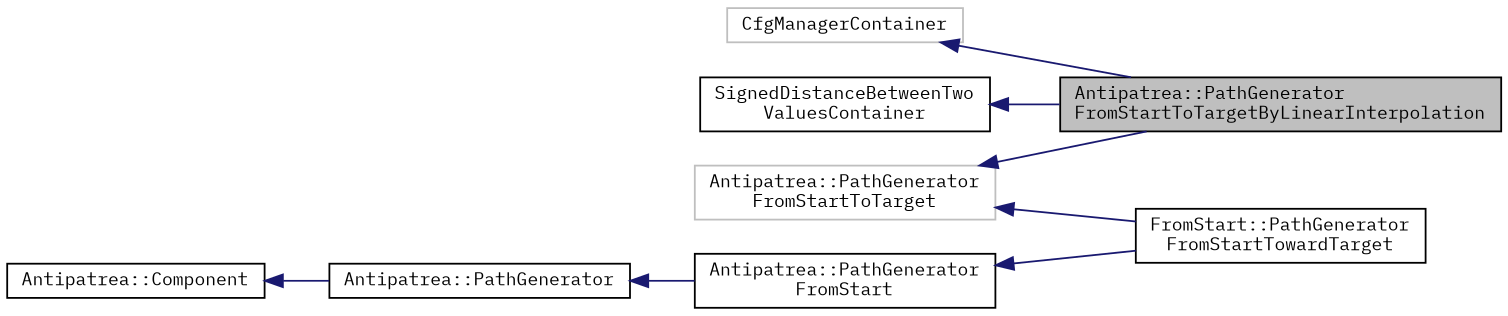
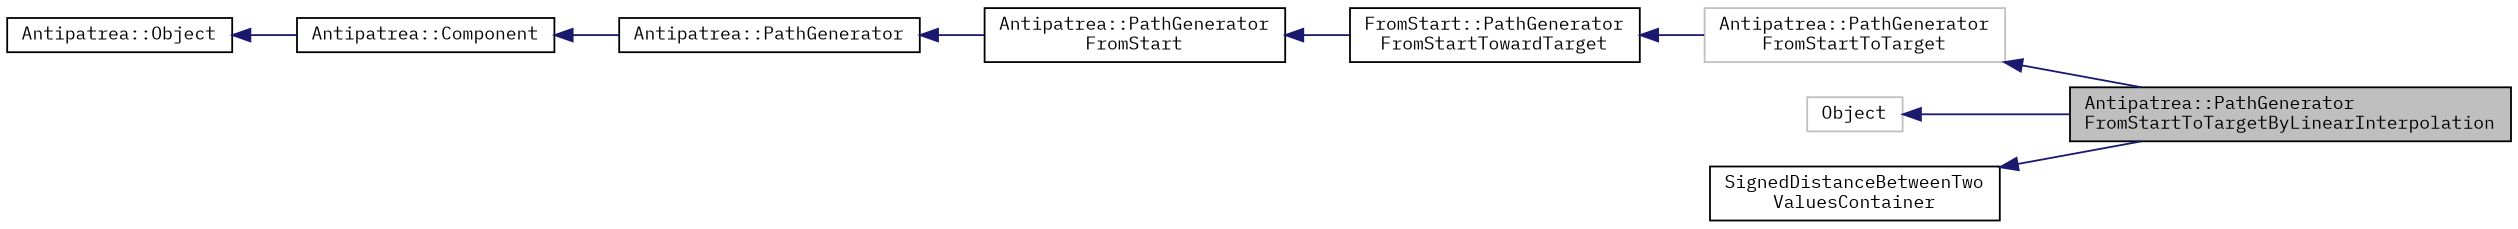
(845, 25) -> (1855, 114)
none -> (120, 35)
(1075, 215) -> (1681, 35)
